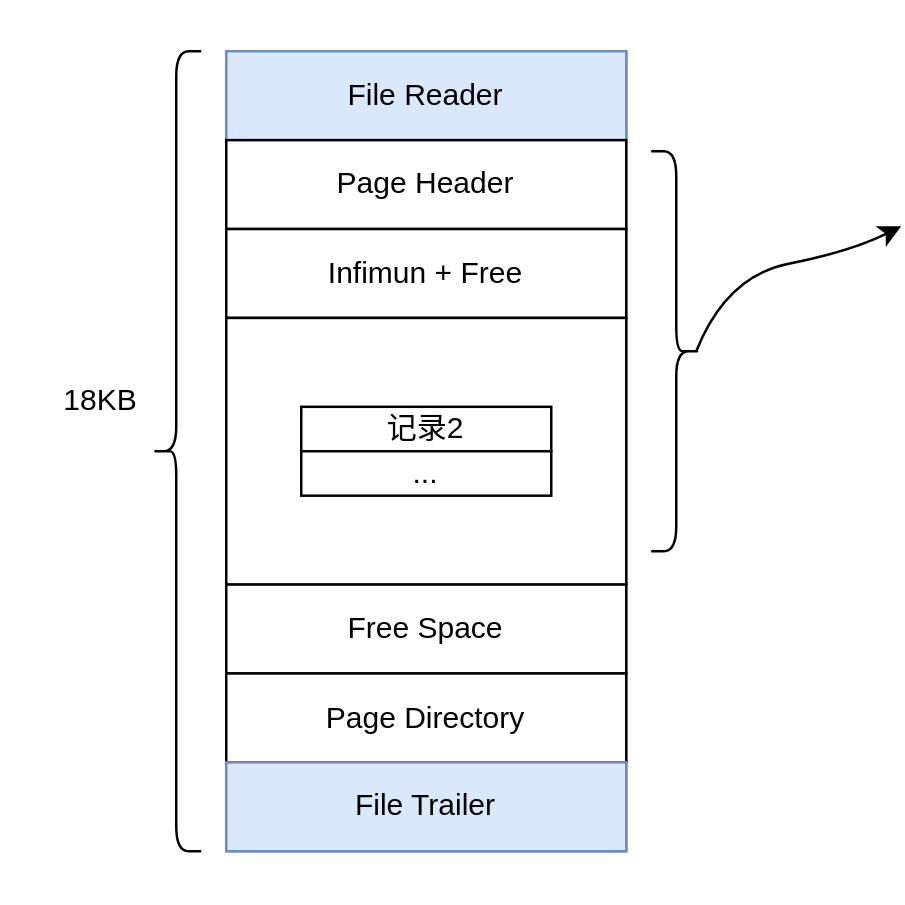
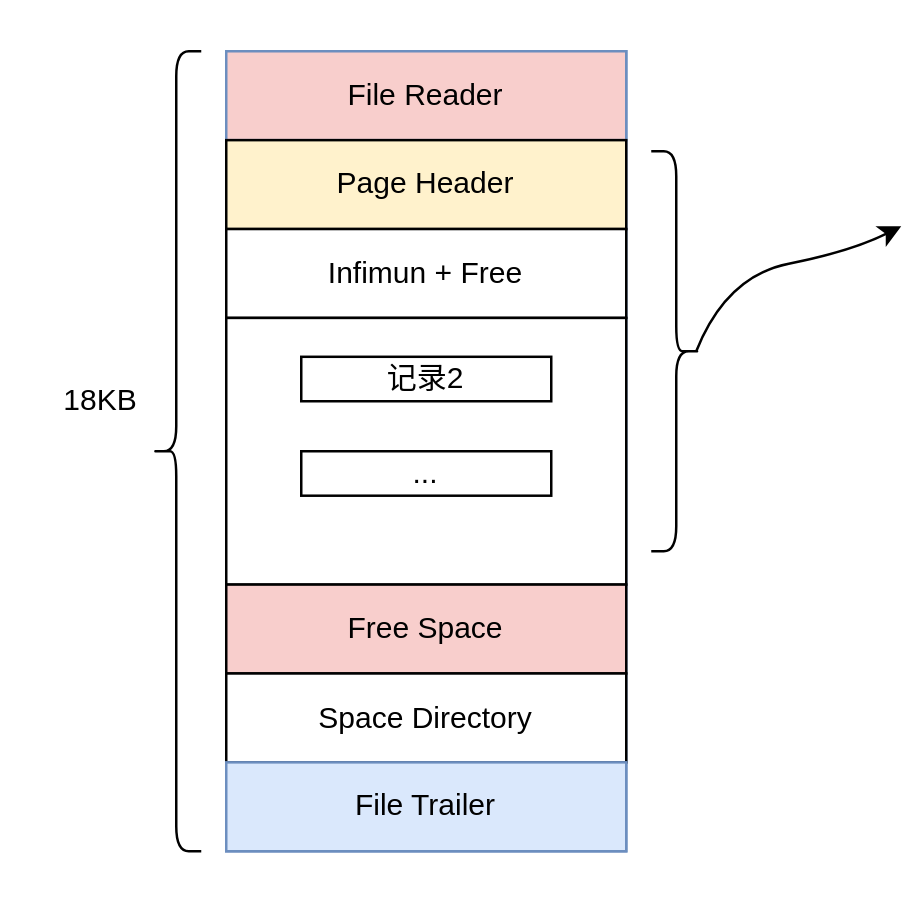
(426, 96) -> (426, 96)
(426, 185) -> (426, 185)
(426, 429) -> (426, 379)
(426, 629) -> (426, 629)
(426, 719) -> (426, 719)
